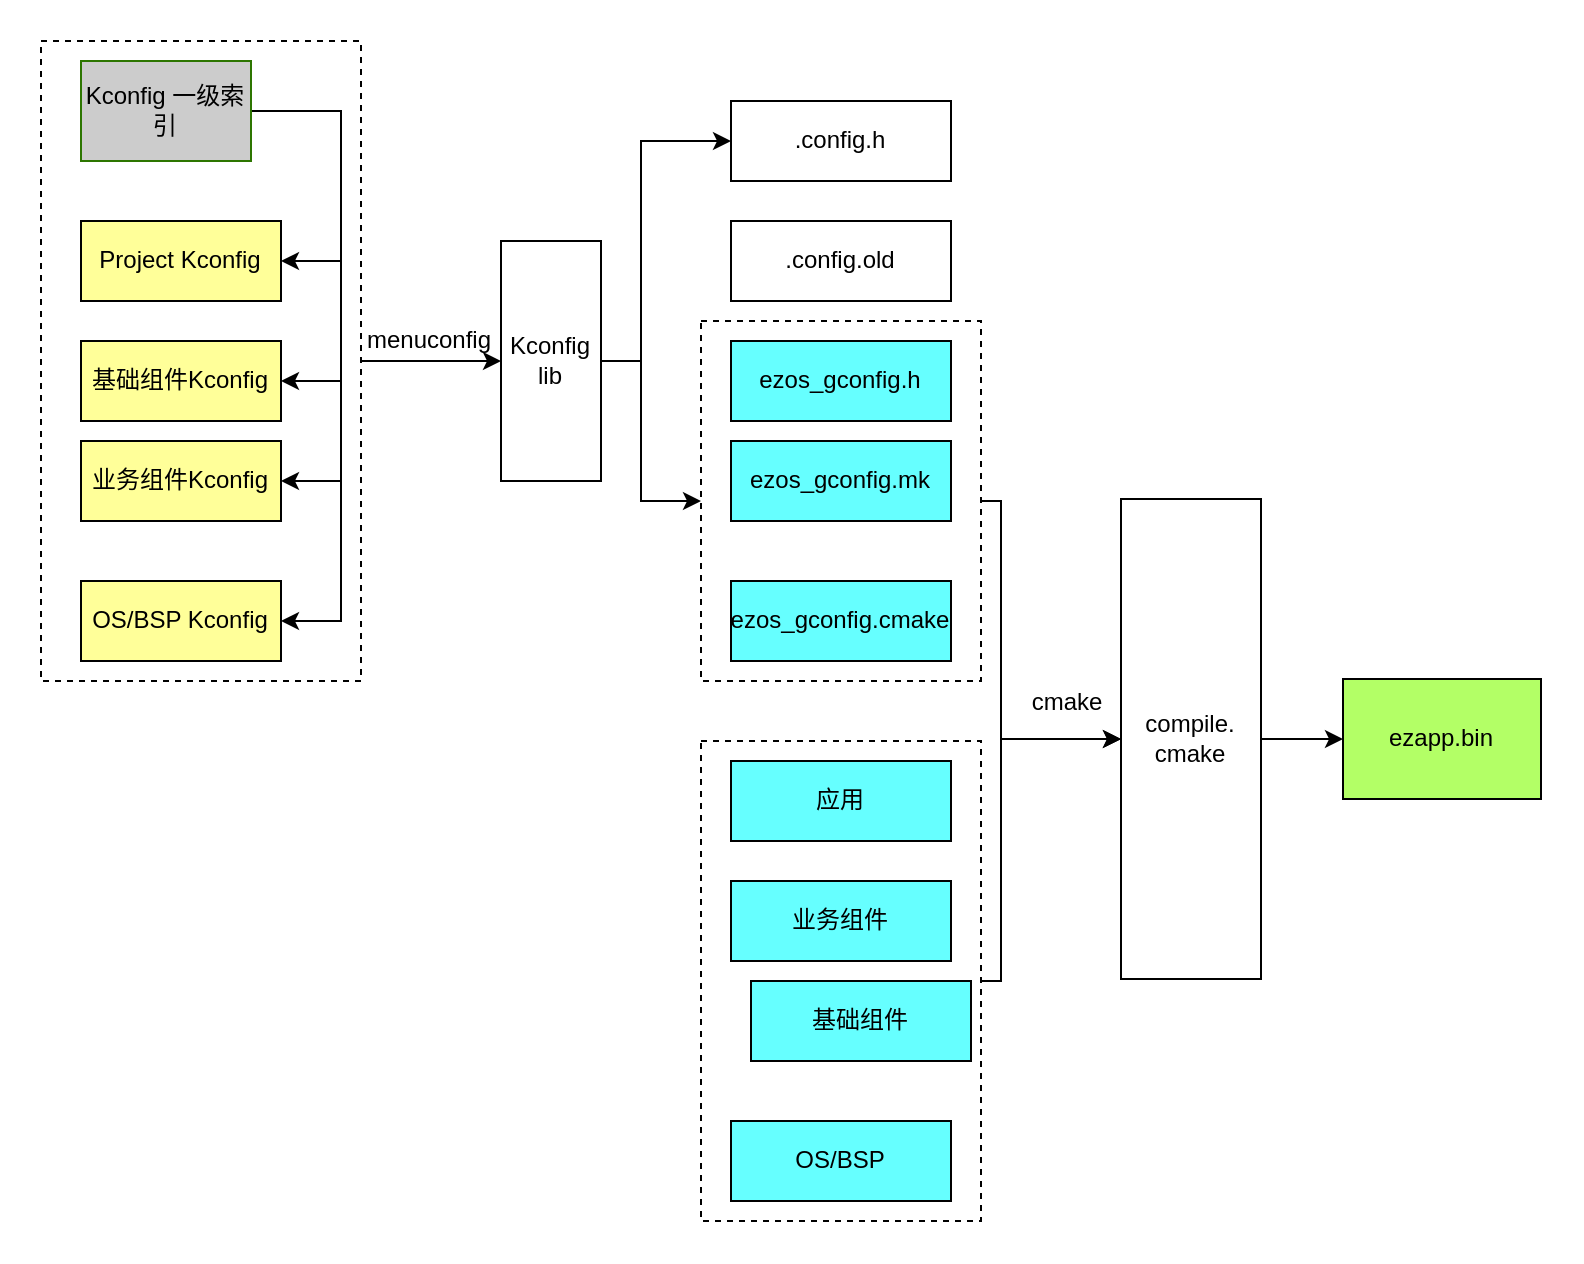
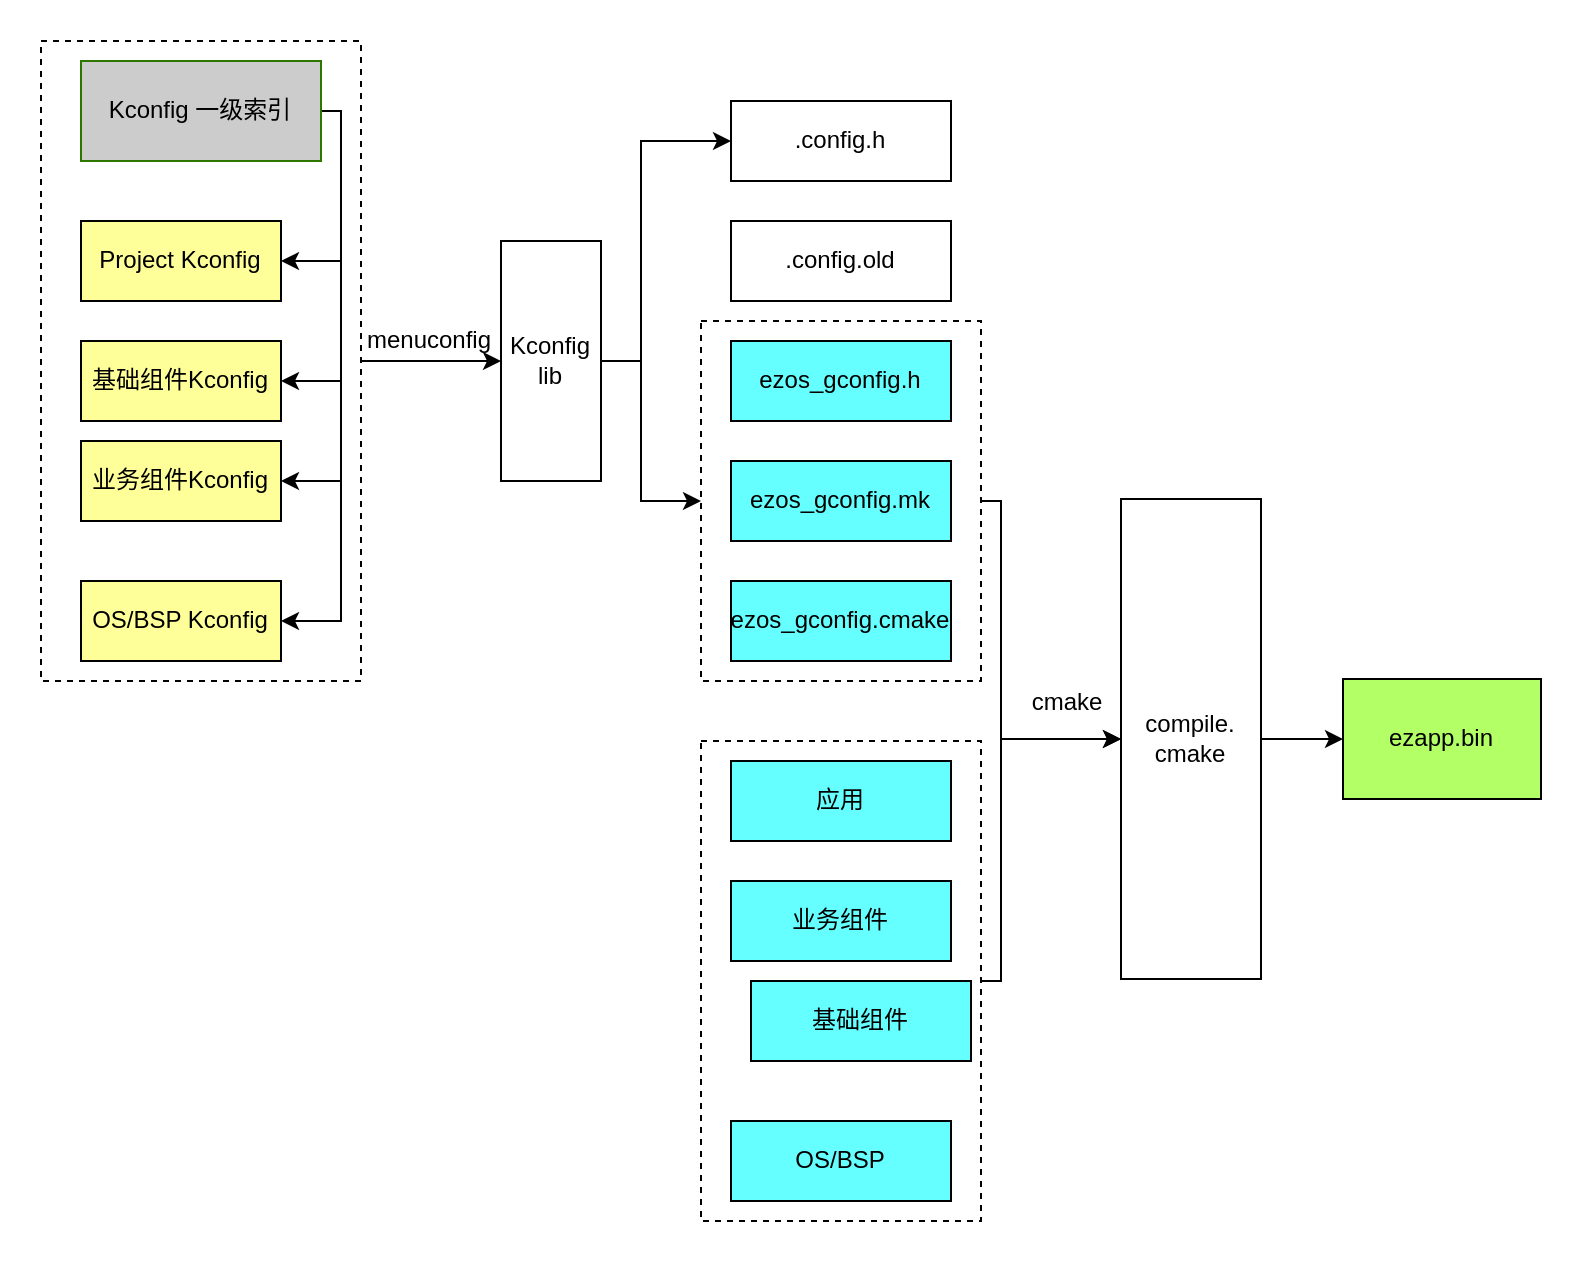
(166, 111) -> (201, 111)
(841, 481) -> (841, 501)
